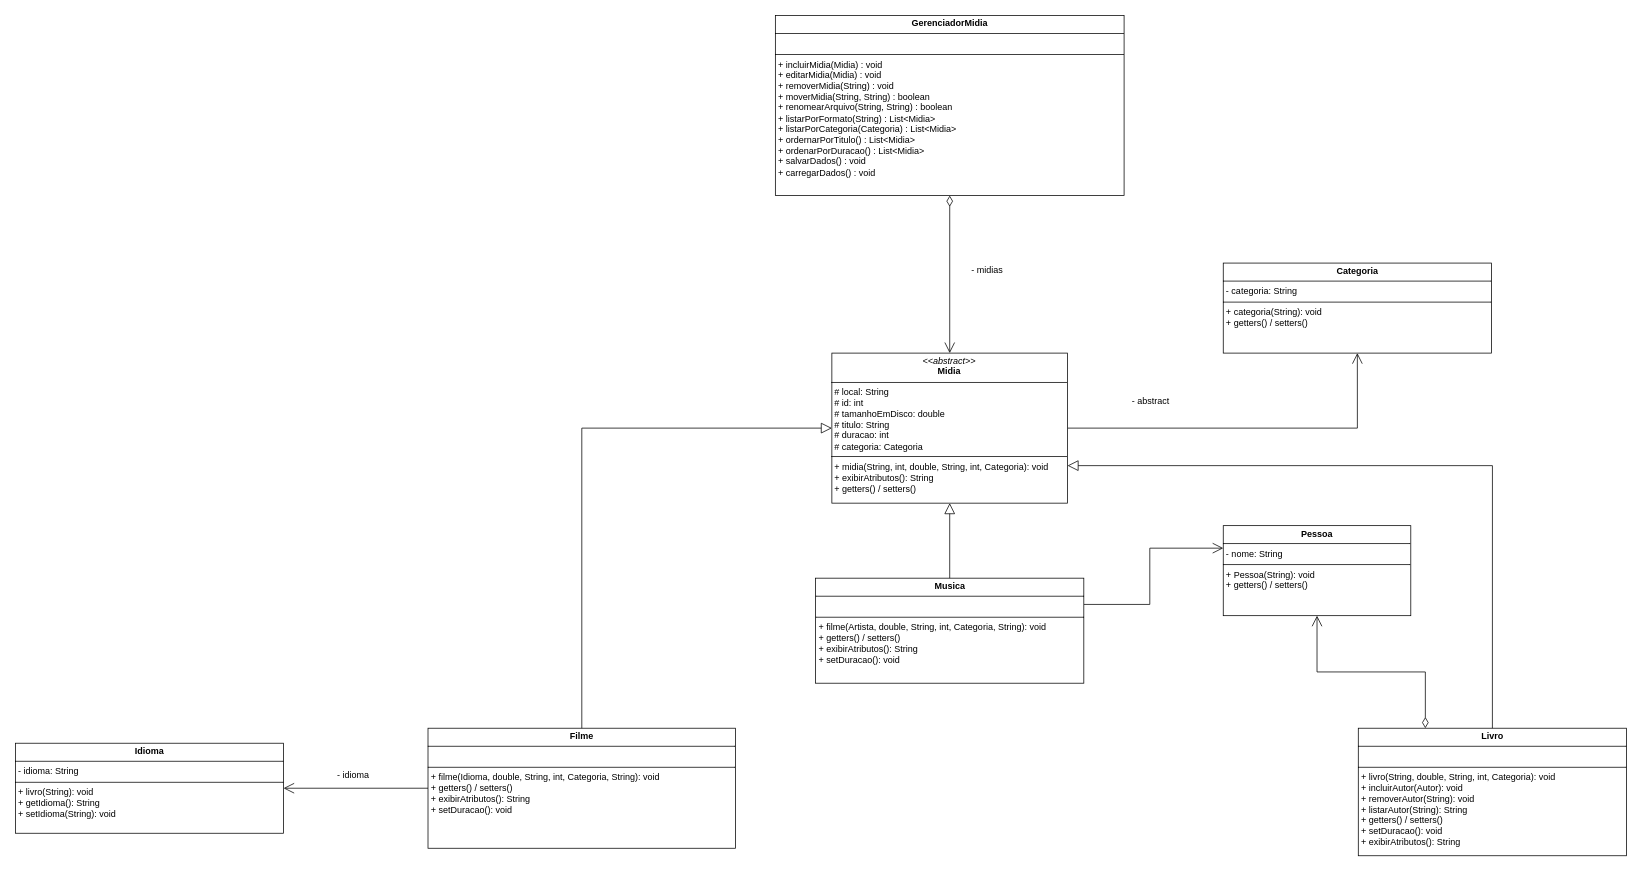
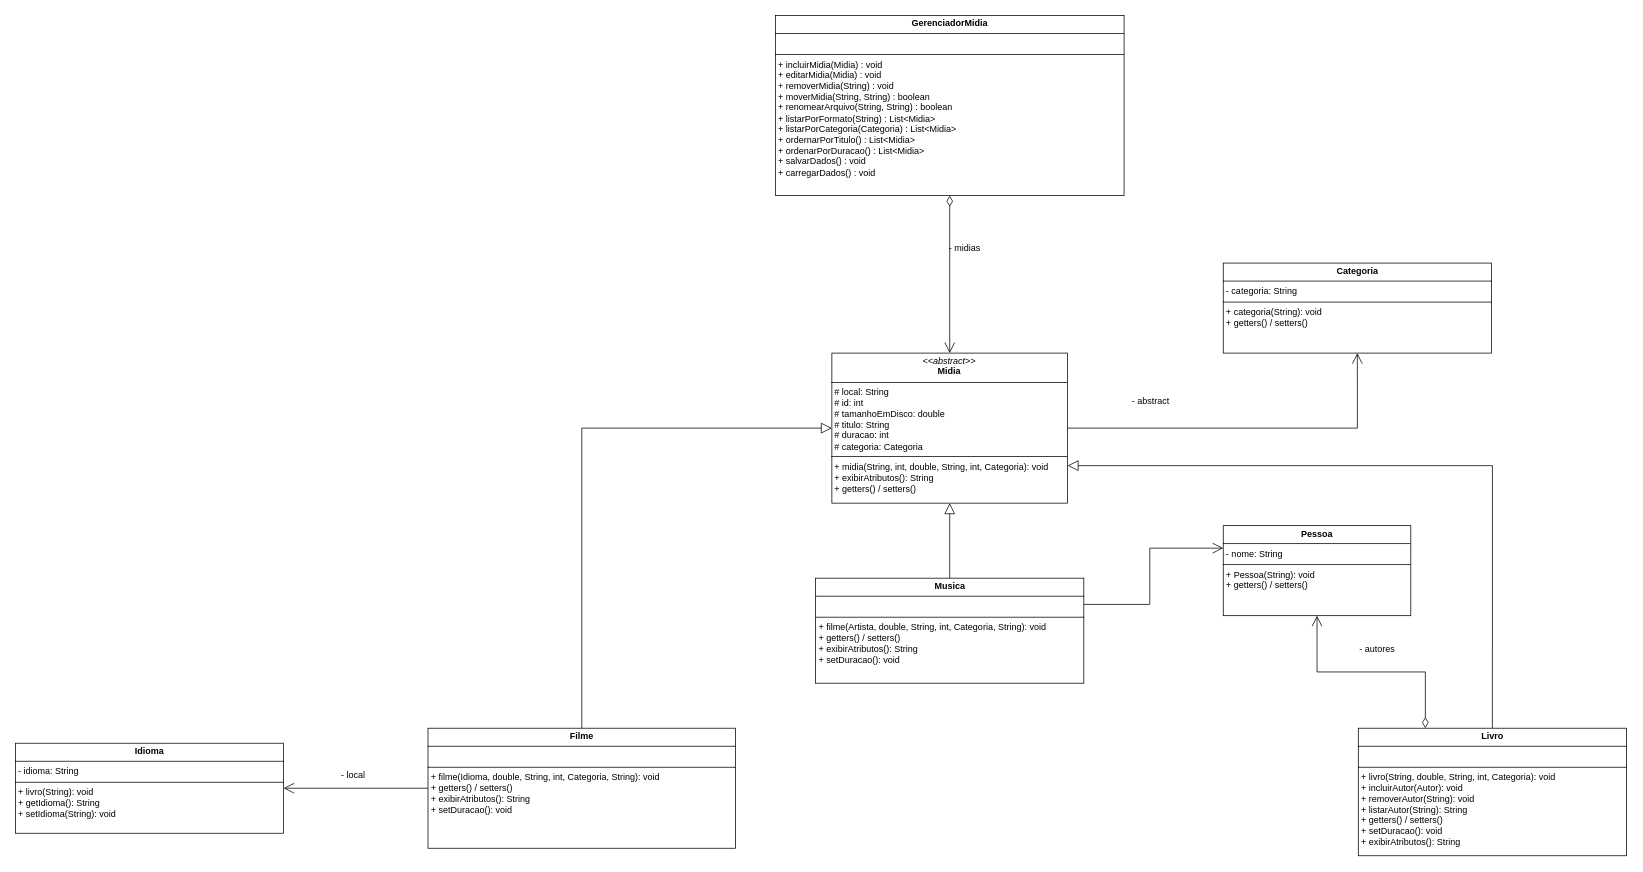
(987, 270) -> (964, 248)
none -> (1377, 649)
(353, 775) -> (353, 775)
